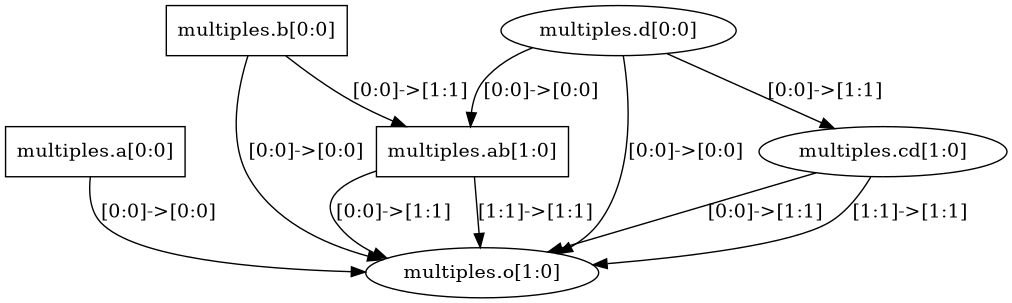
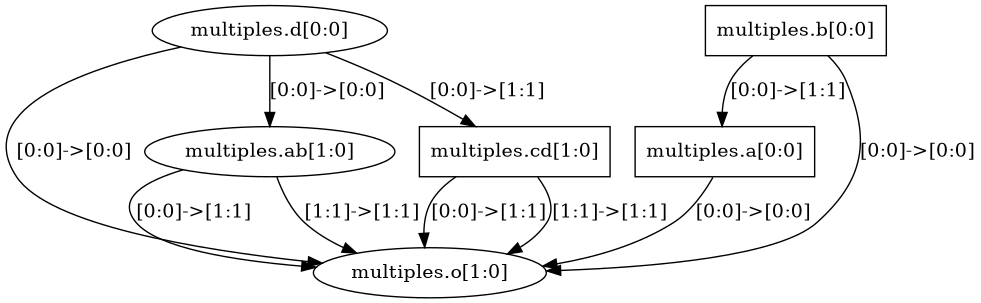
(337, 92) -> (731, 80)
(472, 152) -> (270, 152)
(883, 152) -> (515, 152)
